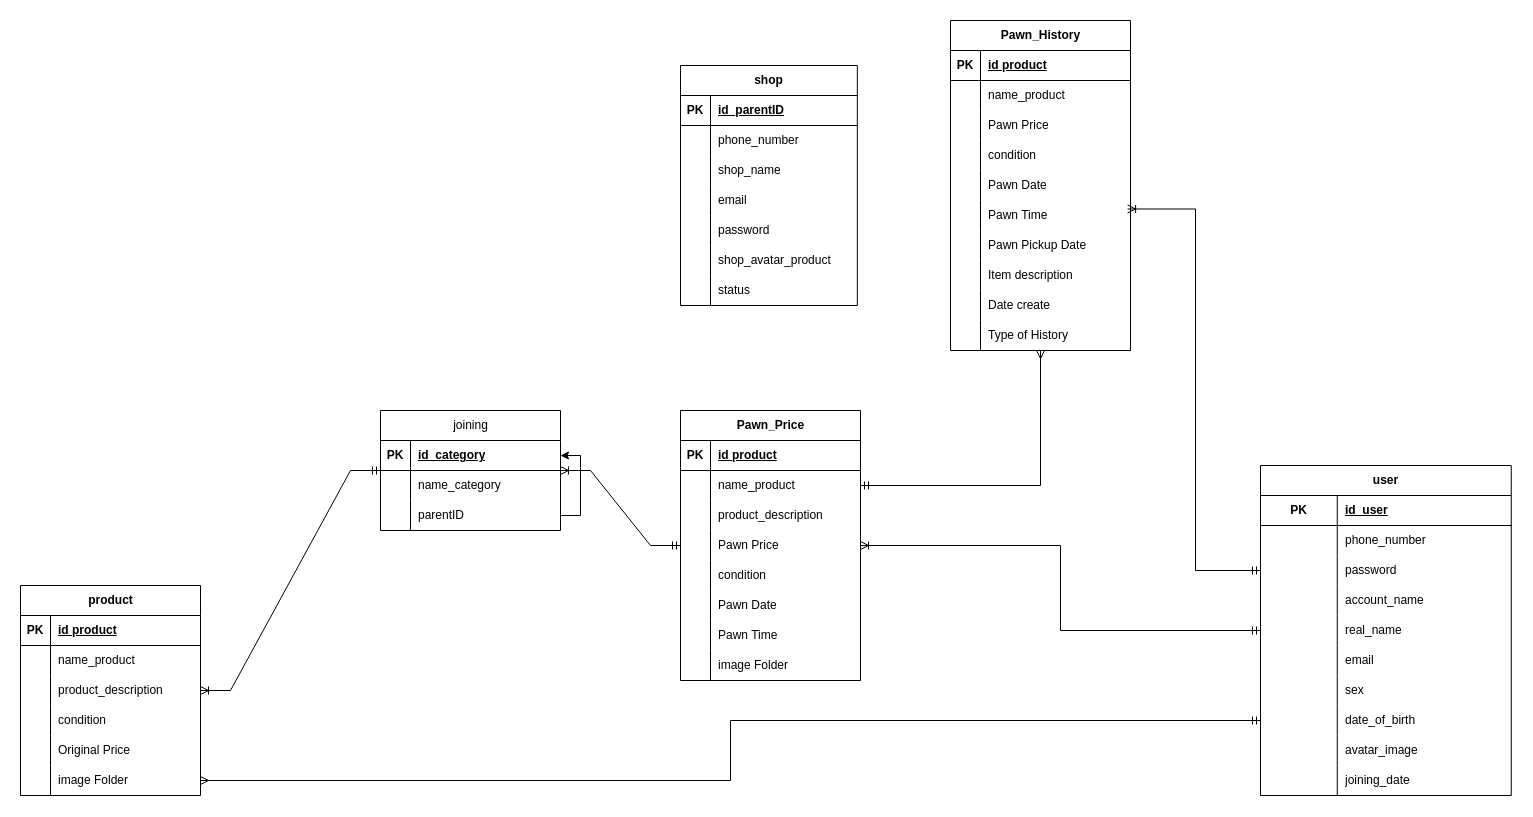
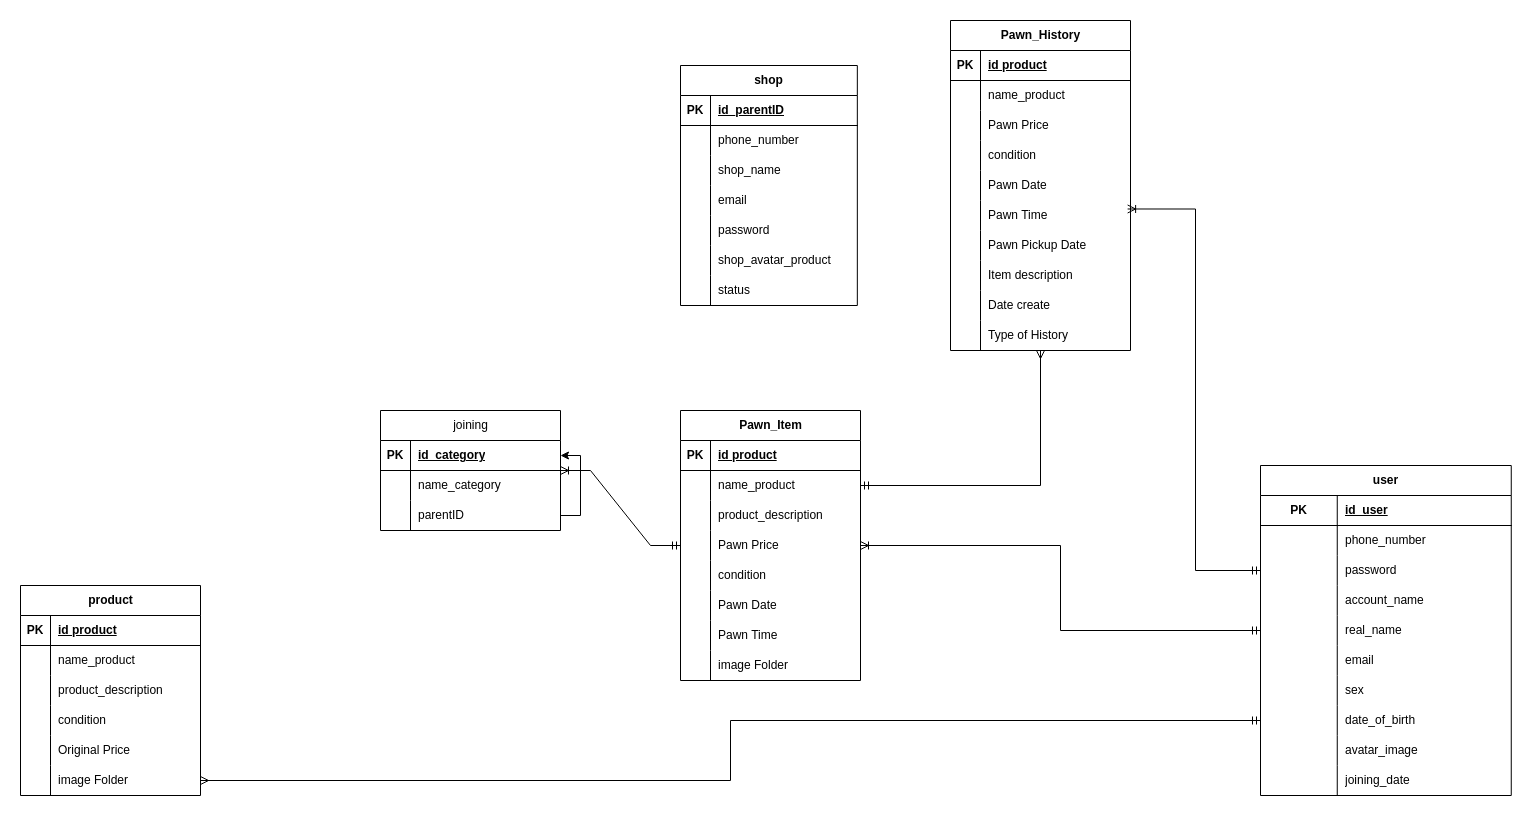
(771, 426) -> (771, 426)
(290, 581) -> none
